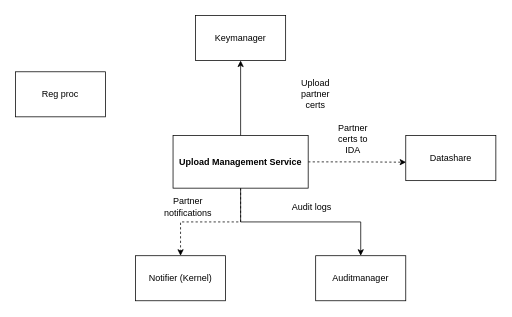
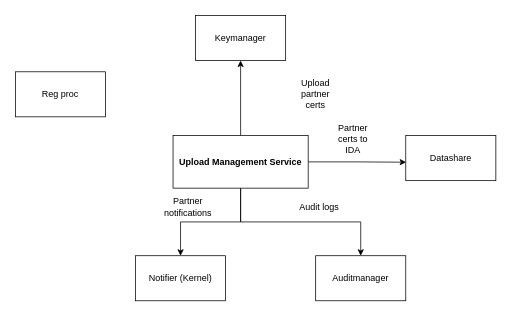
(354, 162) -> (354, 162)
(312, 207) -> (319, 207)
(196, 222) -> (196, 222)
